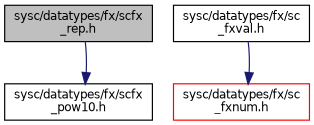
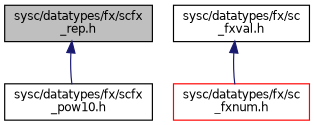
(86, 57) -> (71, 69)
(249, 57) -> (234, 69)
